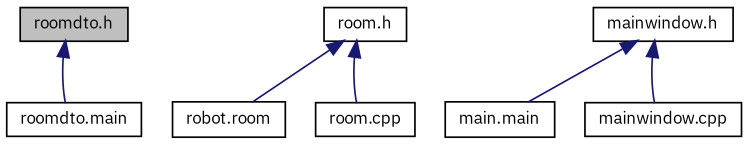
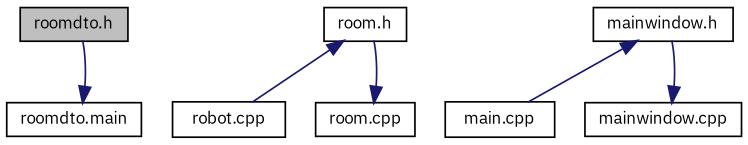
(63, 81) -> (85, 63)
(354, 81) -> (376, 63)
(652, 81) -> (674, 63)
(229, 120) -> (229, 120)
(500, 120) -> (500, 120)
